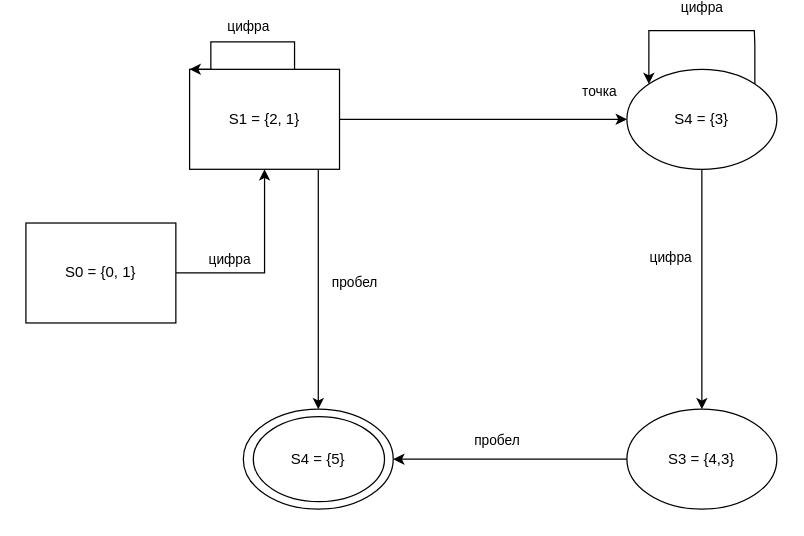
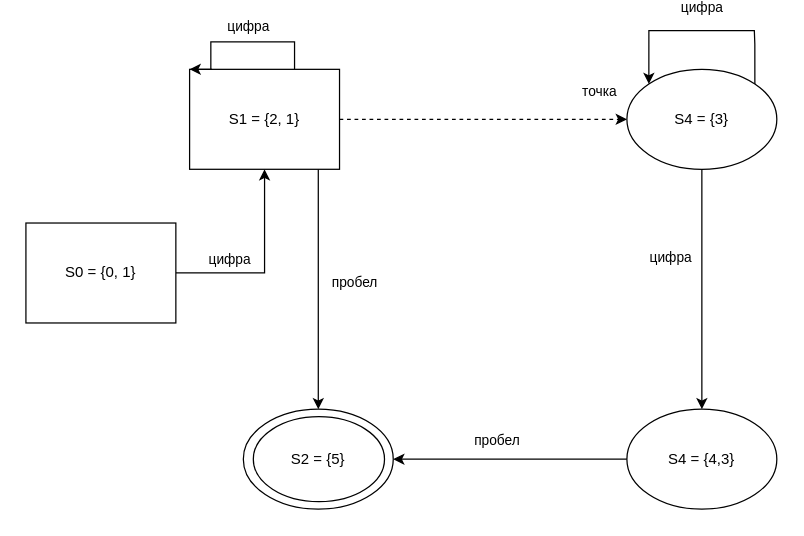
(480, 119) -> (480, 119)
(318, 459) -> (318, 459)
(702, 459) -> (702, 459)
